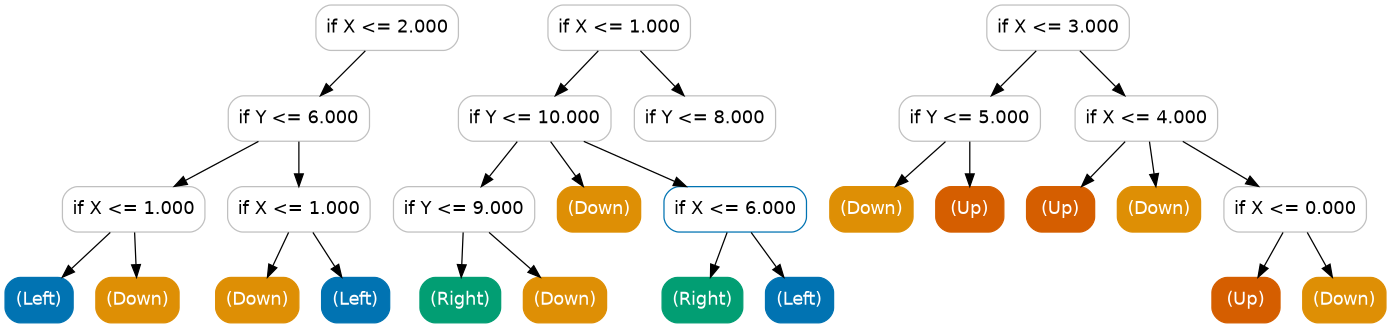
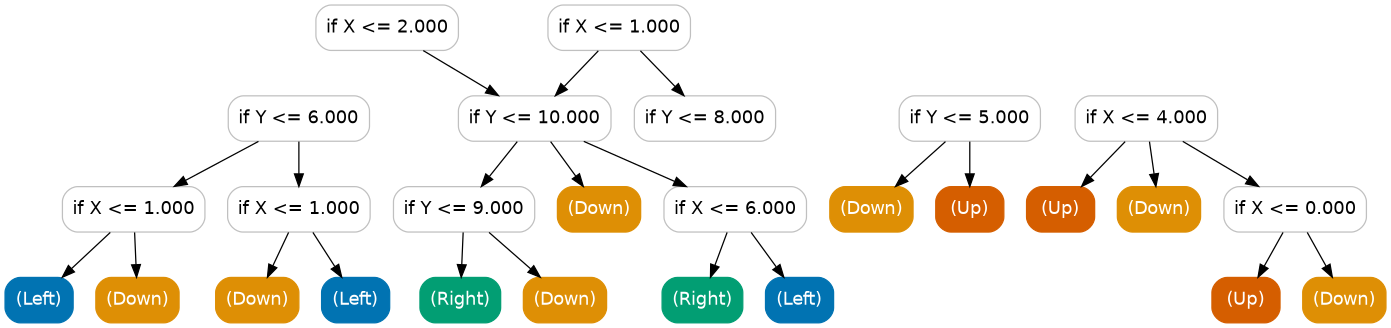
(1058, 28) -> none
(347, 69) -> (455, 70)
(735, 209) -> (735, 209)
